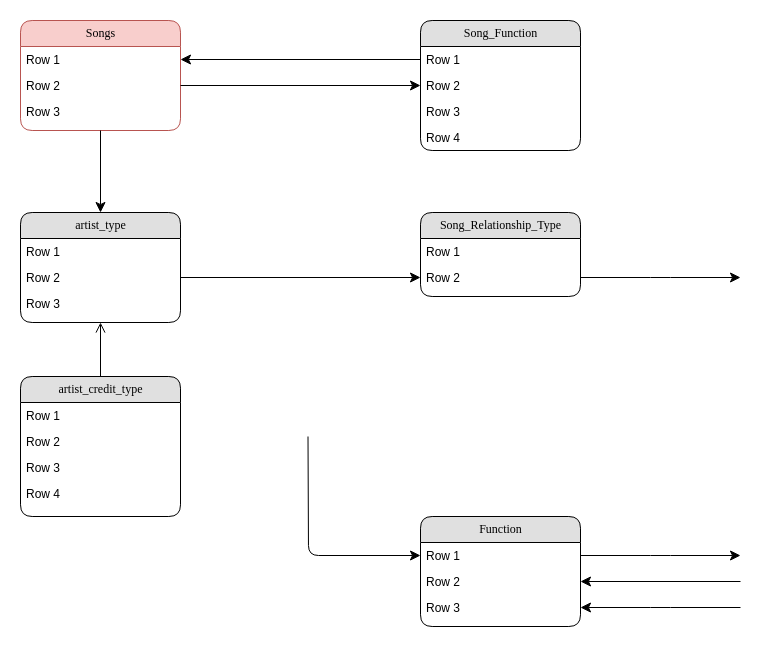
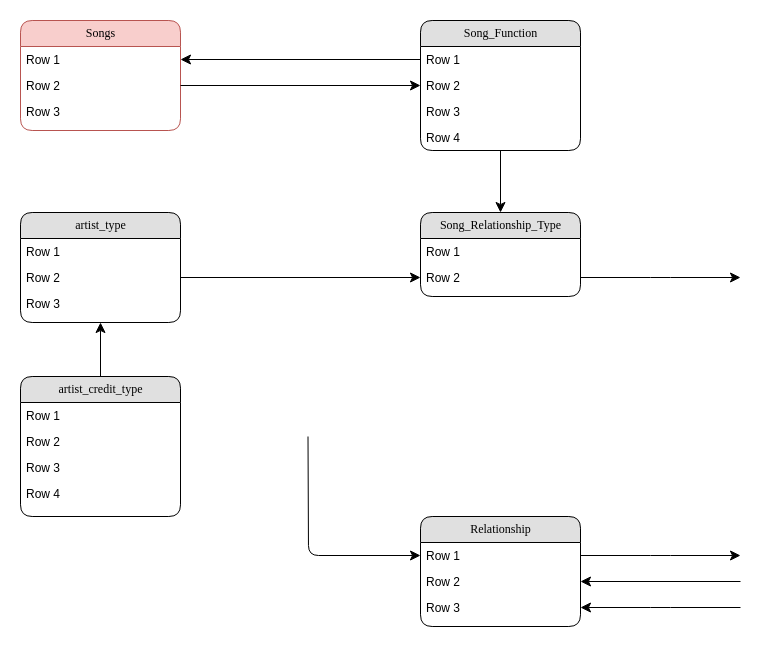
(101, 168) -> none
none -> (501, 178)
(101, 329) -> (101, 332)
(501, 530) -> (501, 530)
